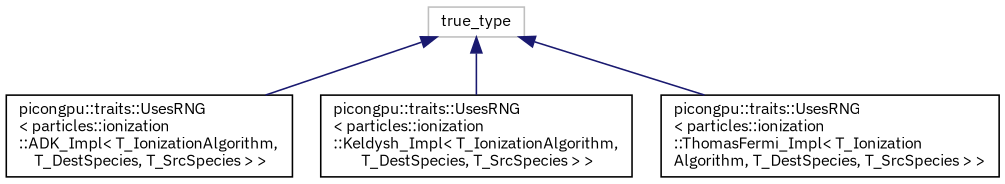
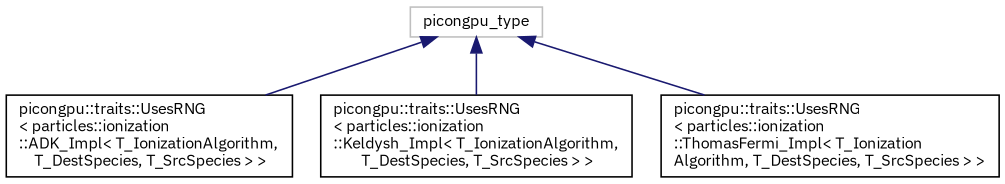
(476, 22) -> (476, 22)
